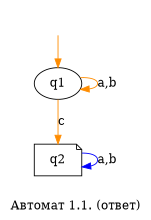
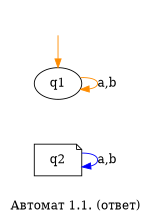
(58, 117) -> none
